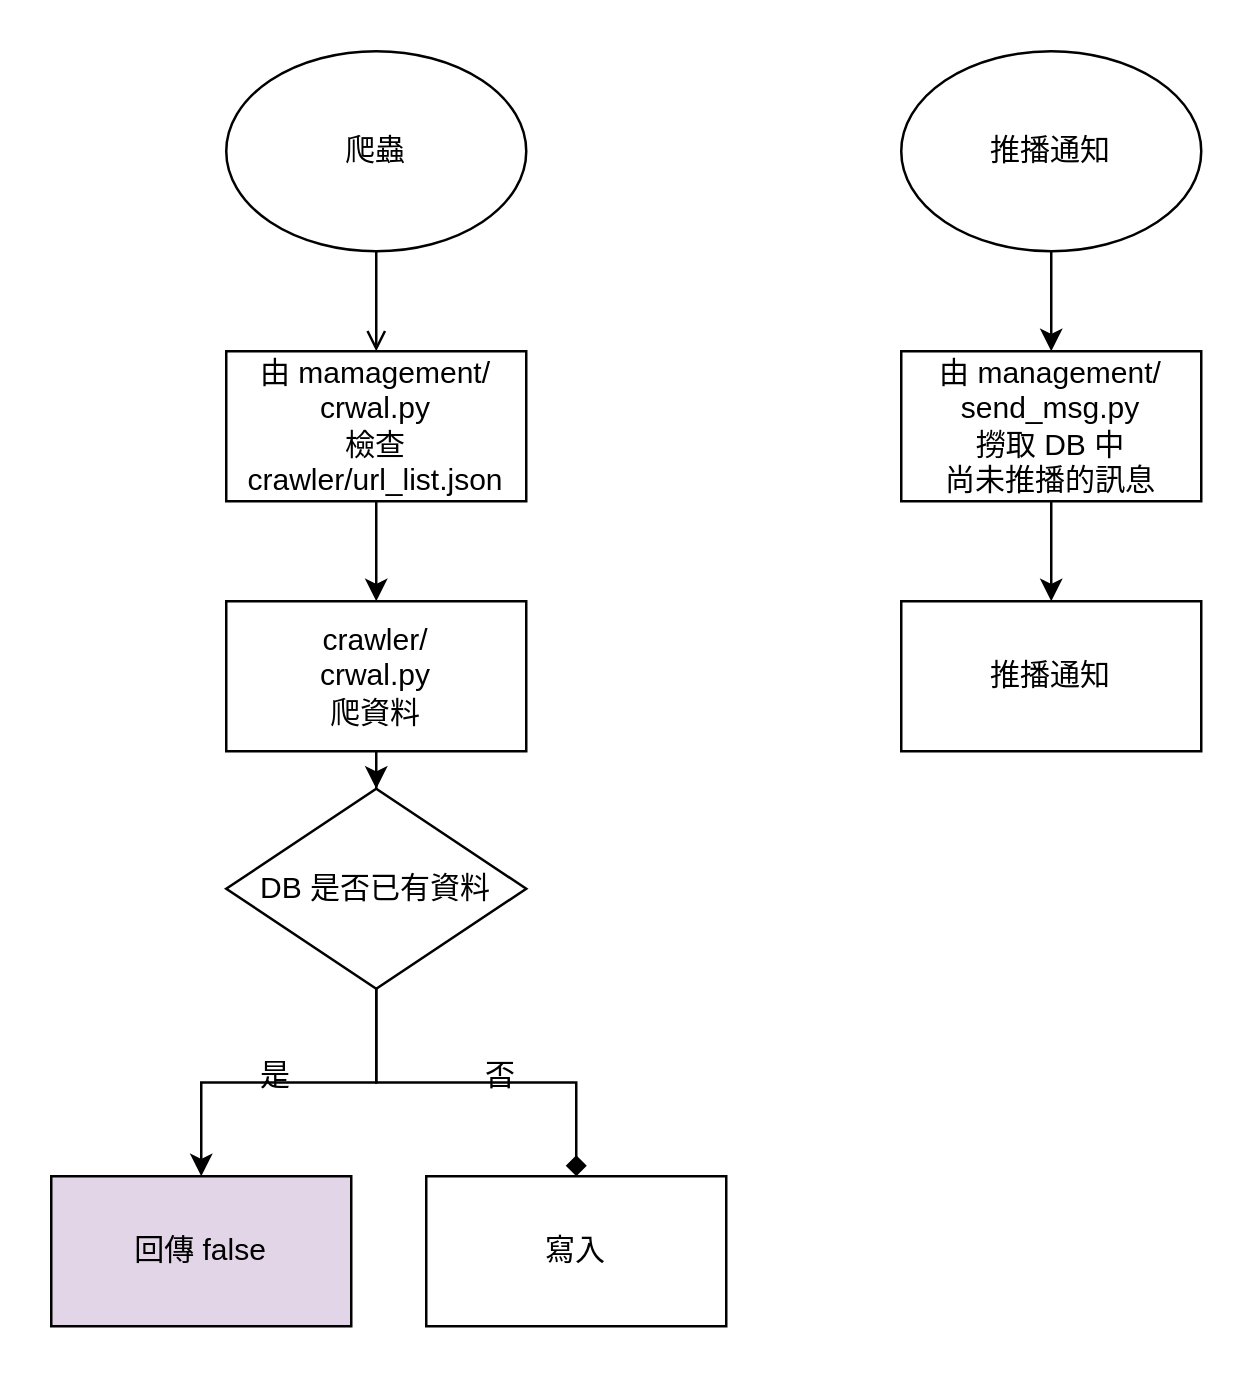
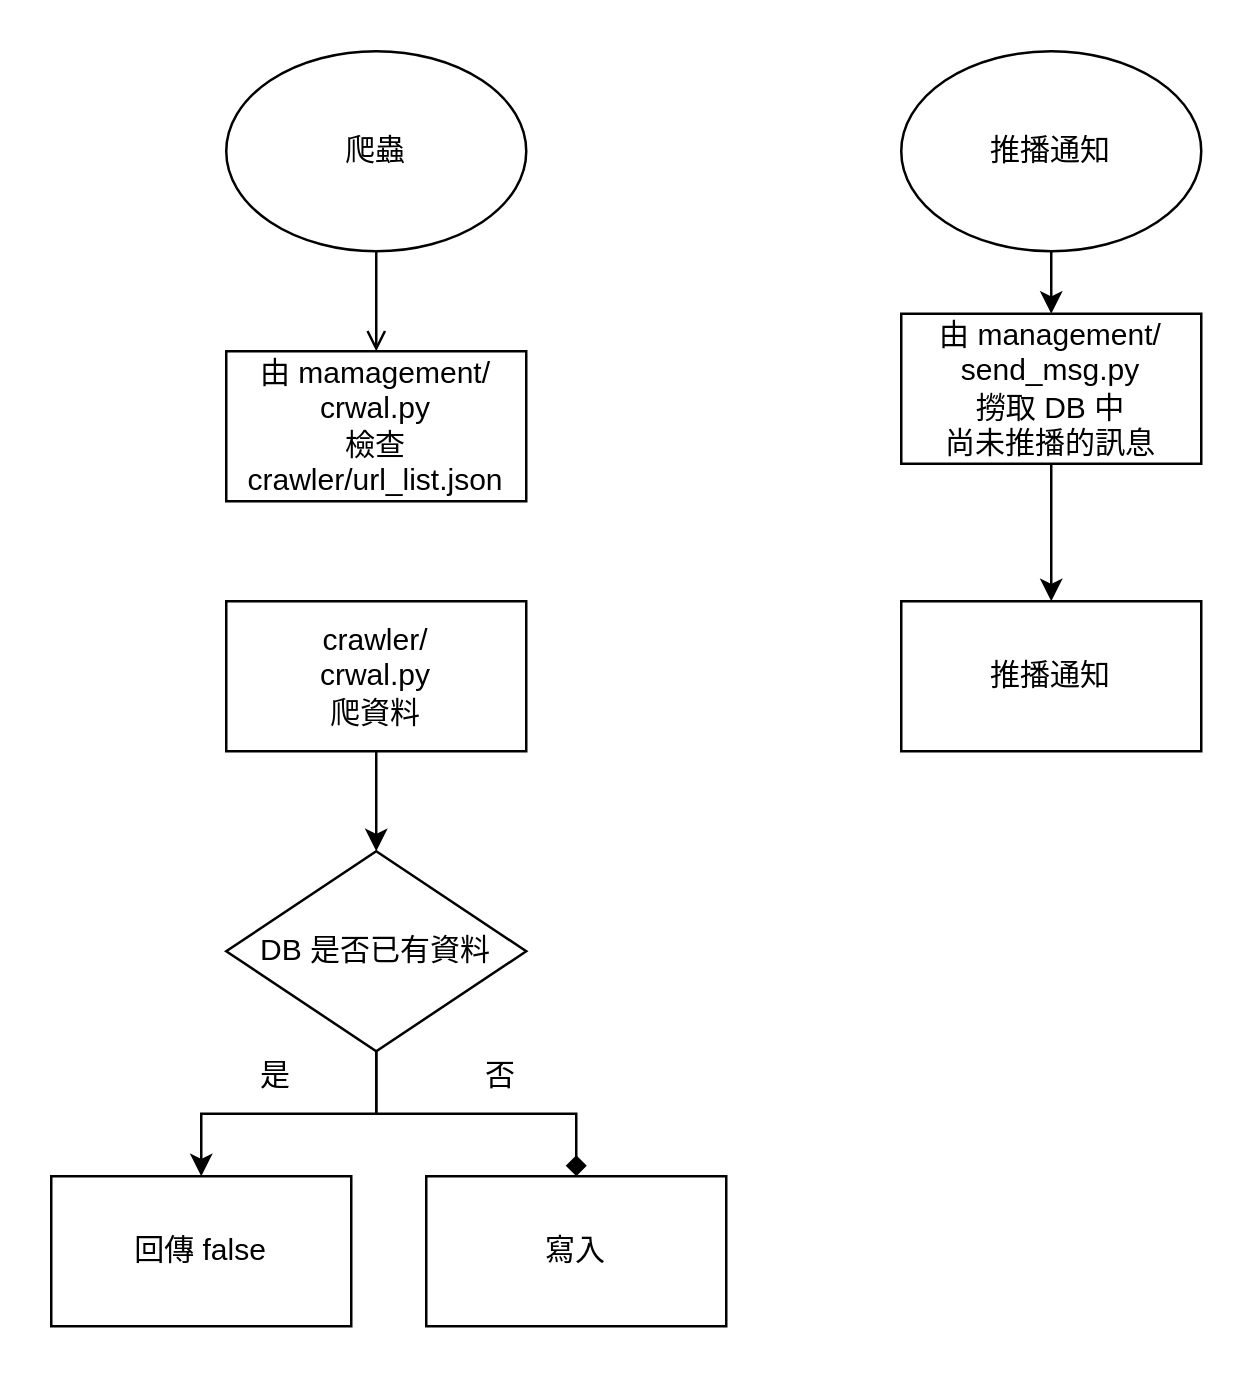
(1051, 426) -> (1051, 389)
(376, 543) -> none
(376, 889) -> (376, 951)
(201, 1251) -> (201, 1251)
